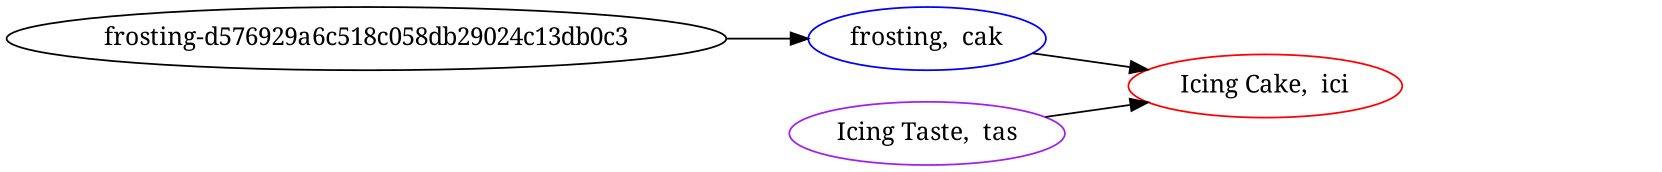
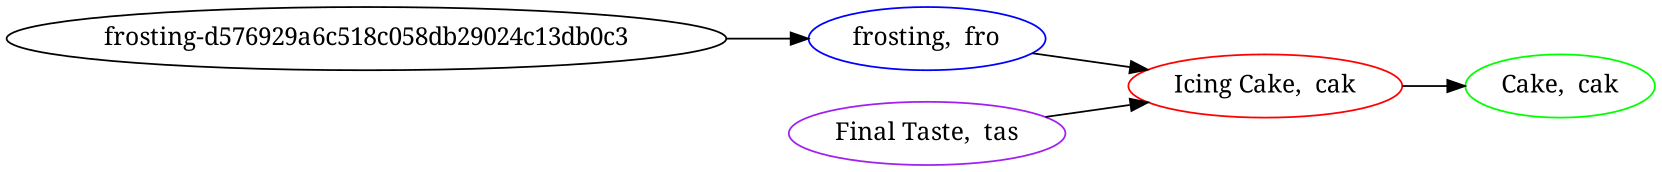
(927, 39) -> (927, 39)
(1265, 86) -> (1265, 86)
none -> (1560, 86)
(927, 133) -> (927, 133)
